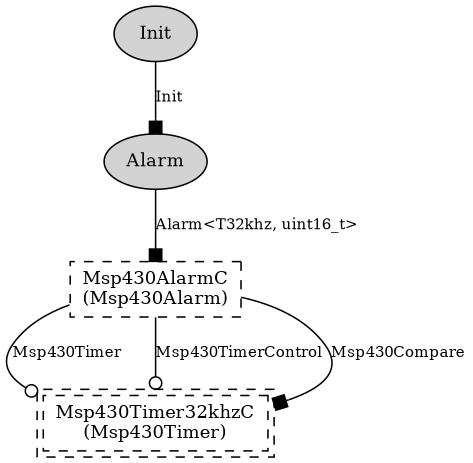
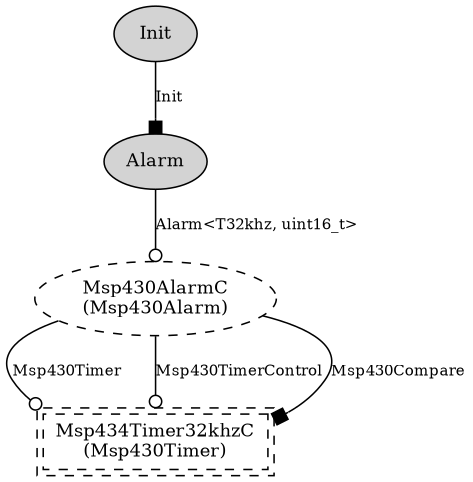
(156, 218) -> (156, 219)
(156, 289) -> (156, 299)
(156, 423) -> (156, 442)
